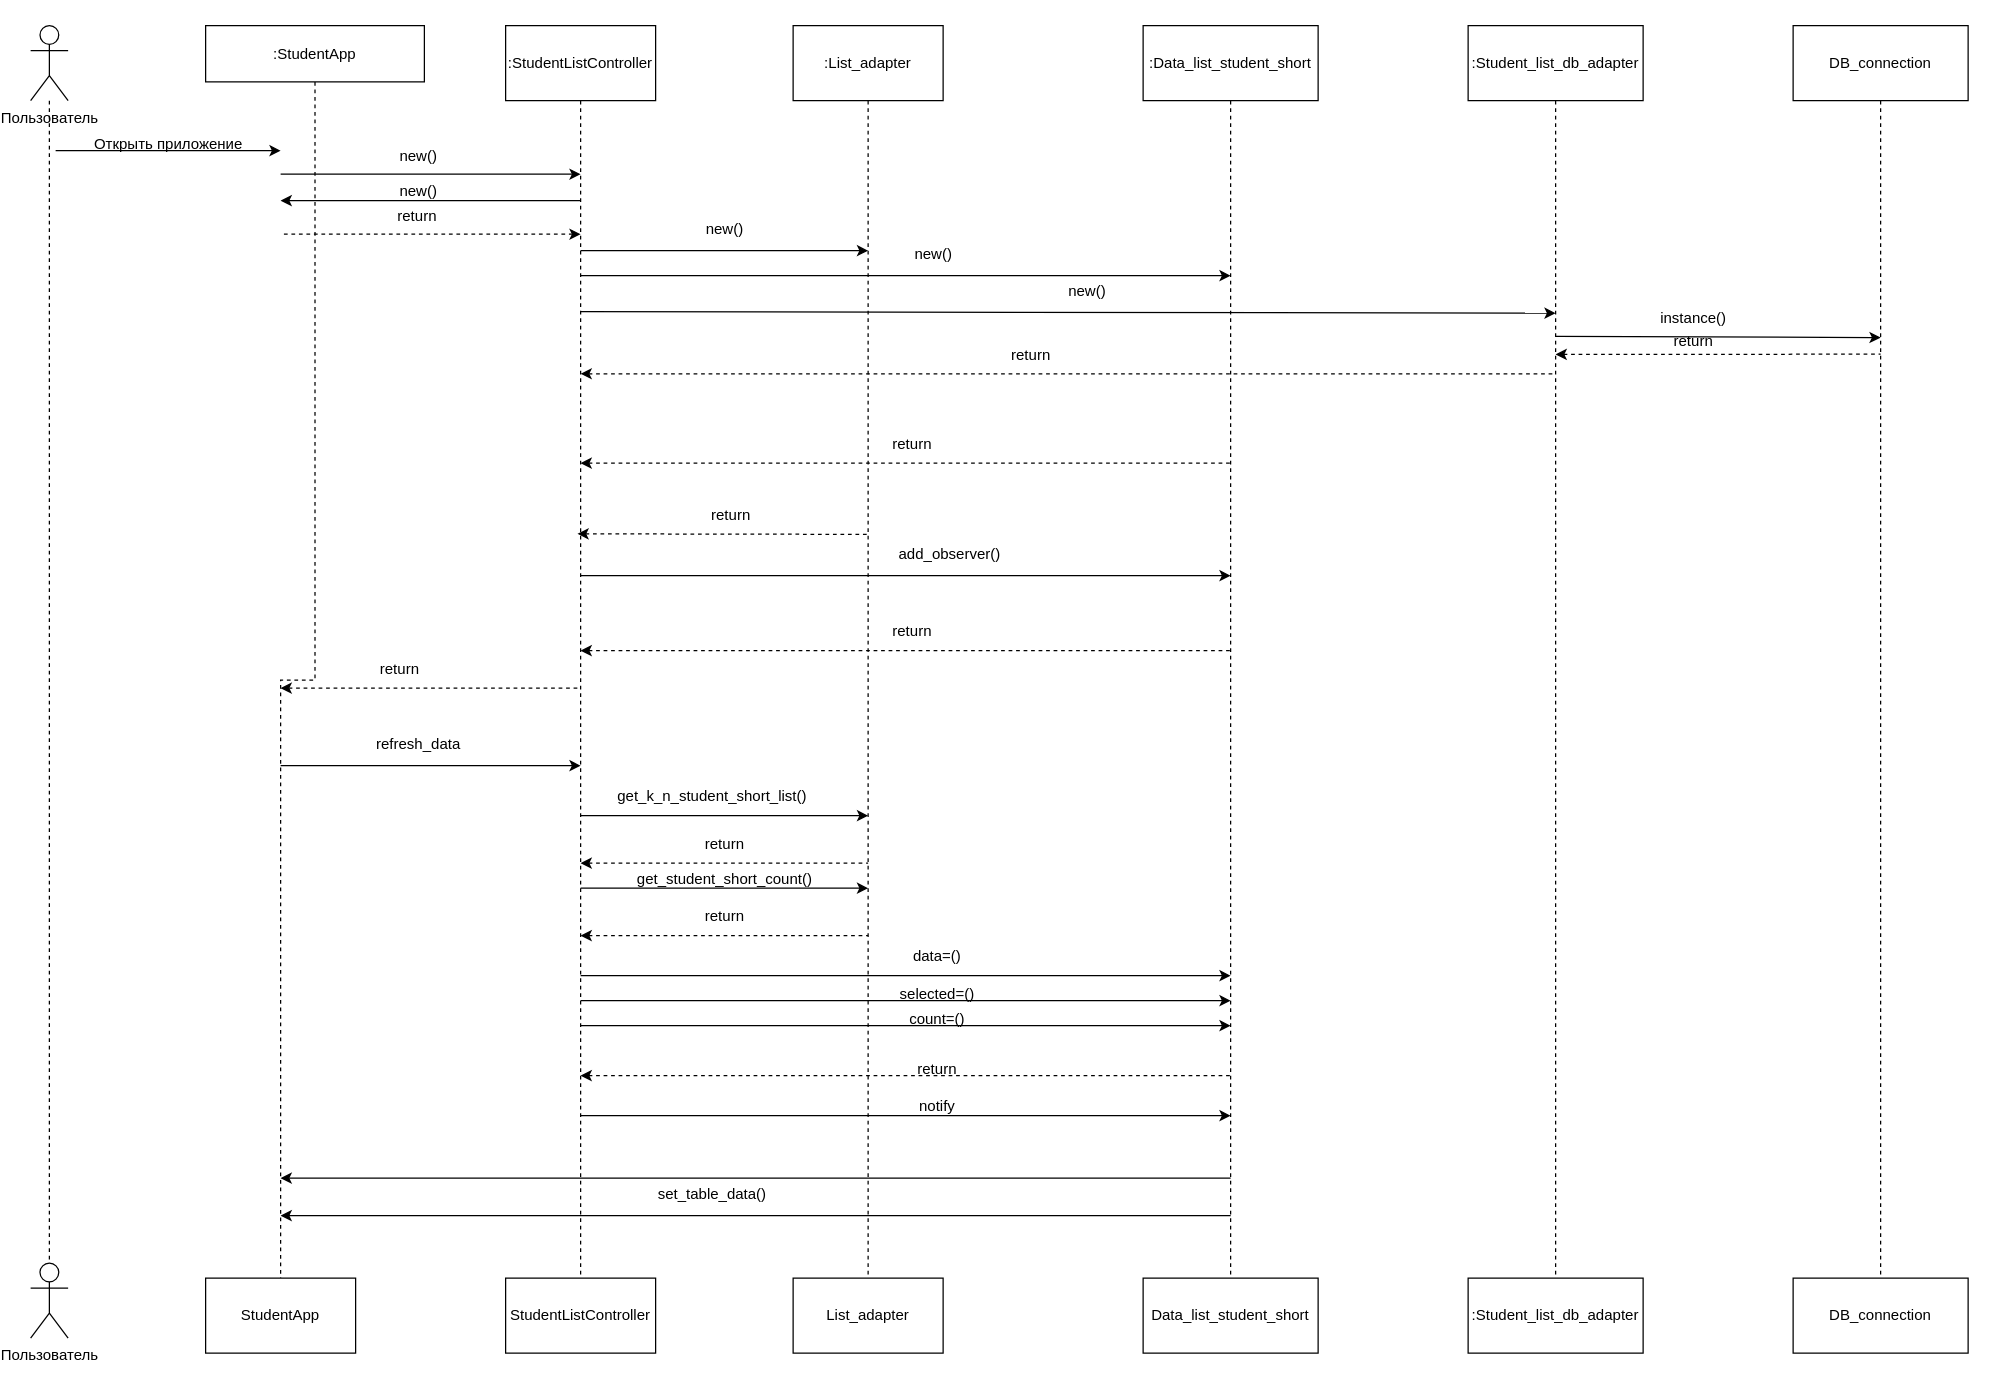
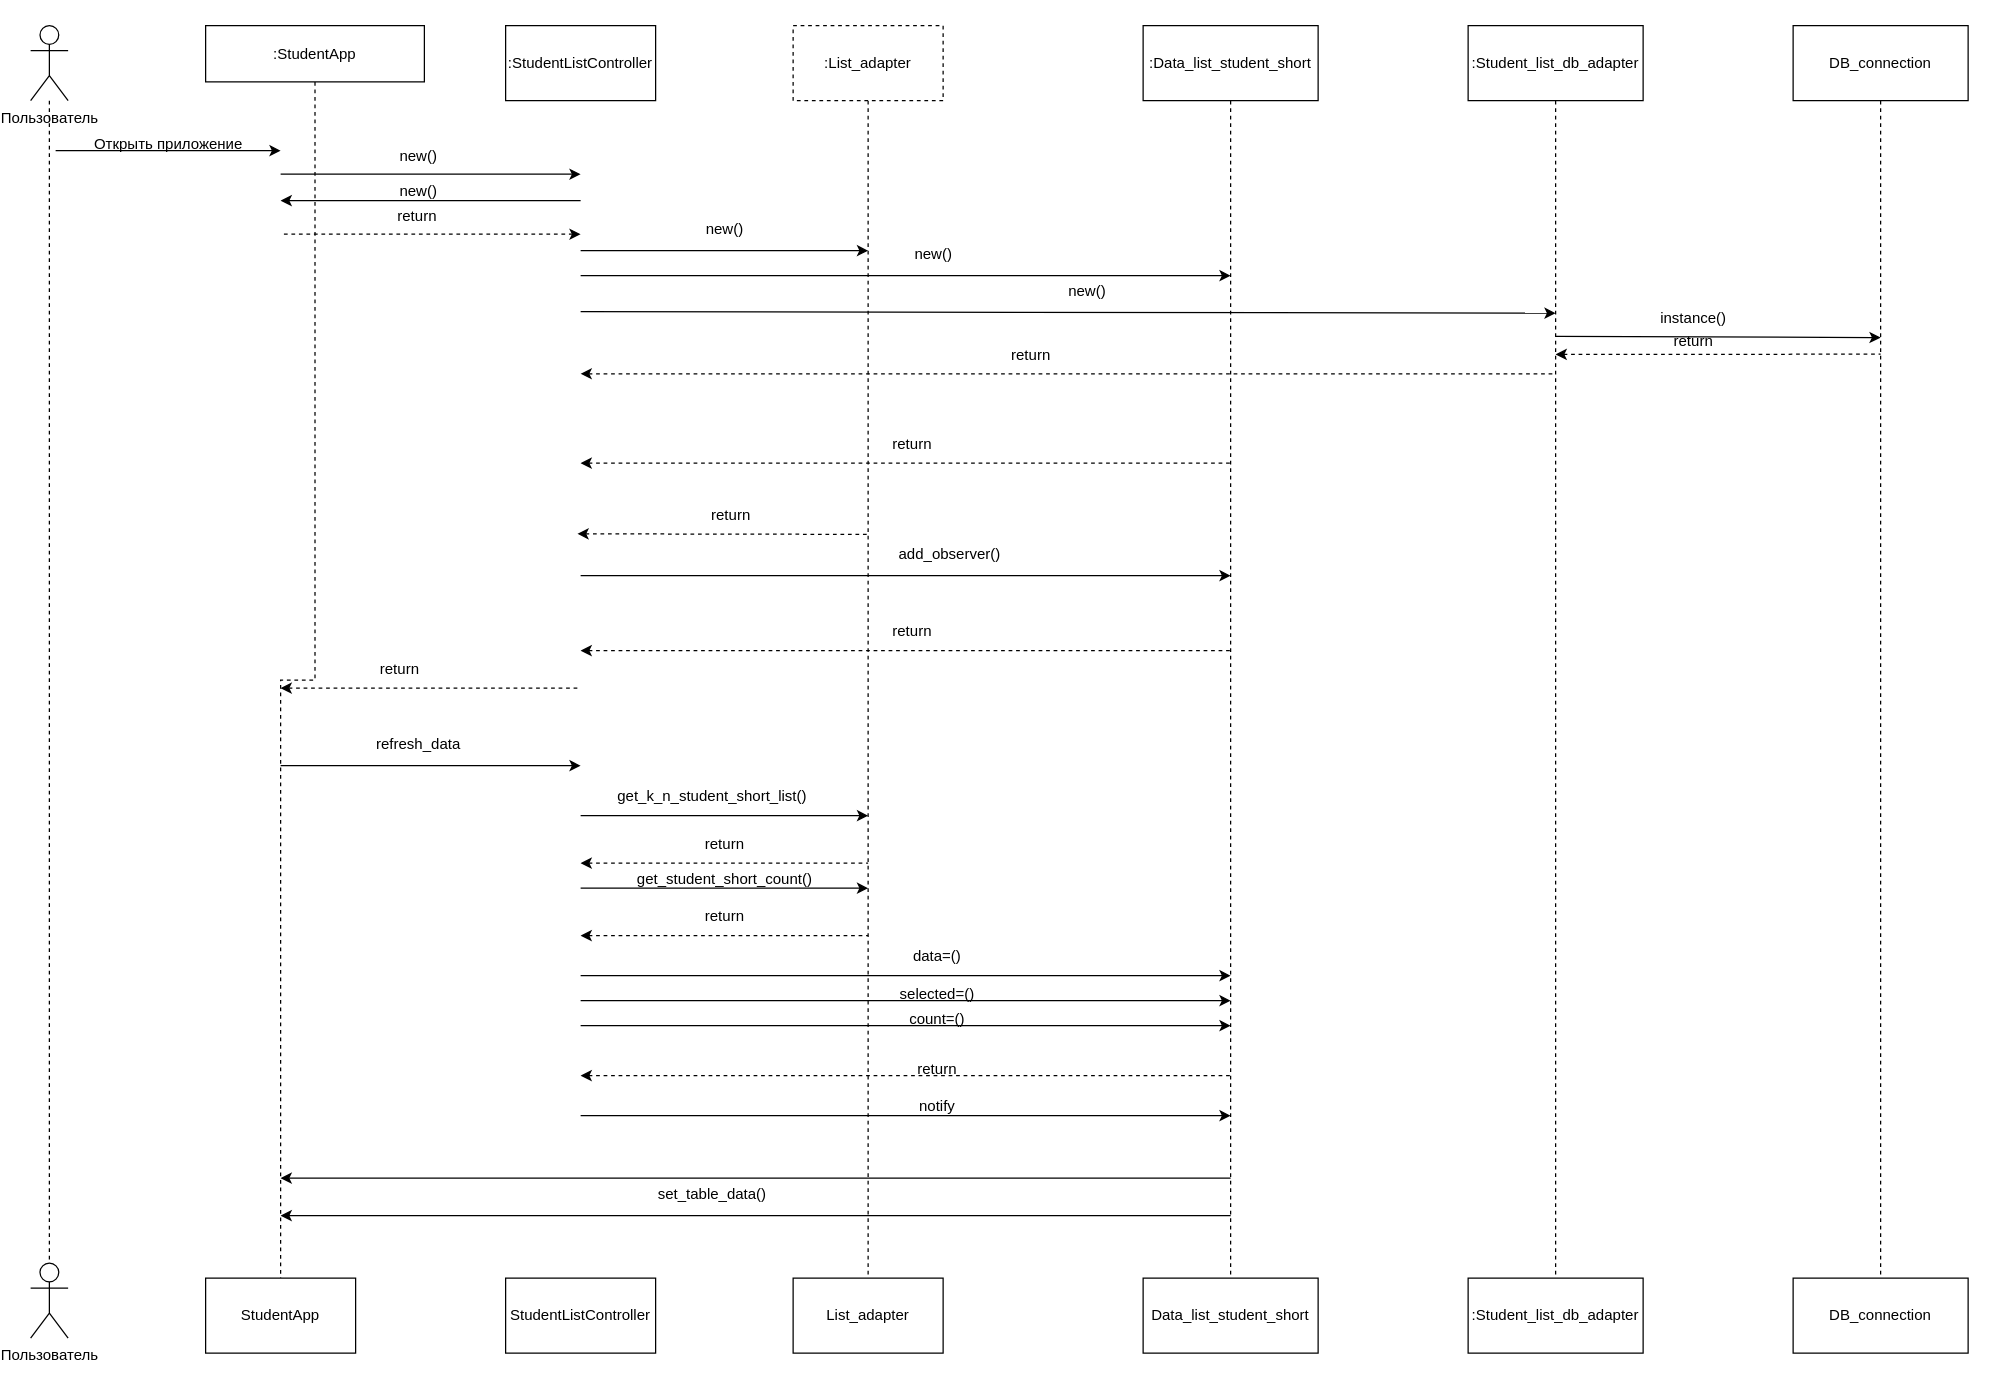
(868, 63) -> (868, 63)
(581, 688) -> none
